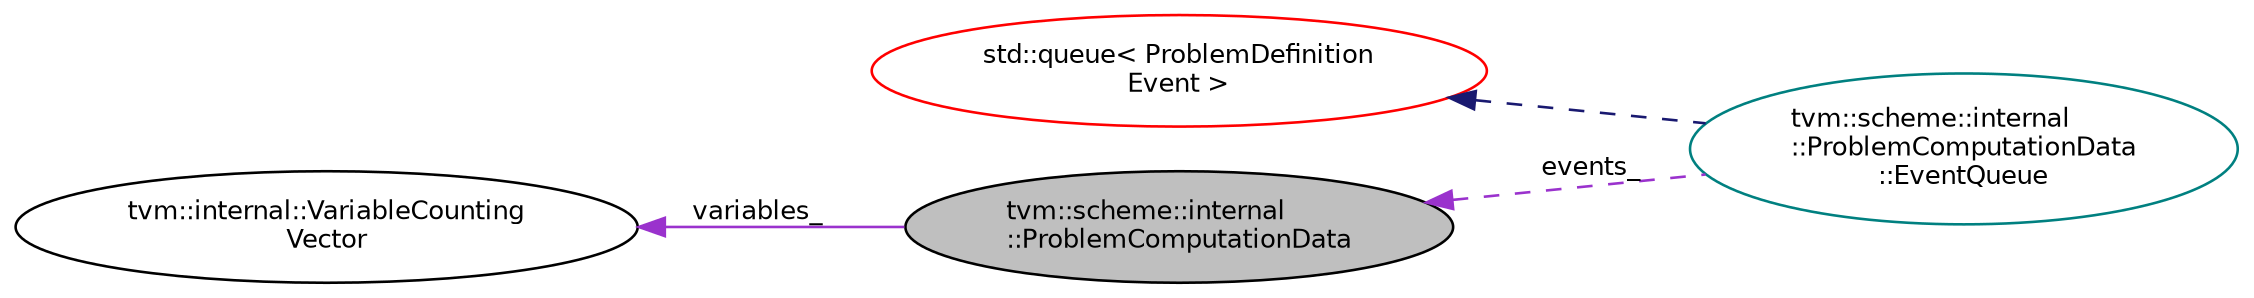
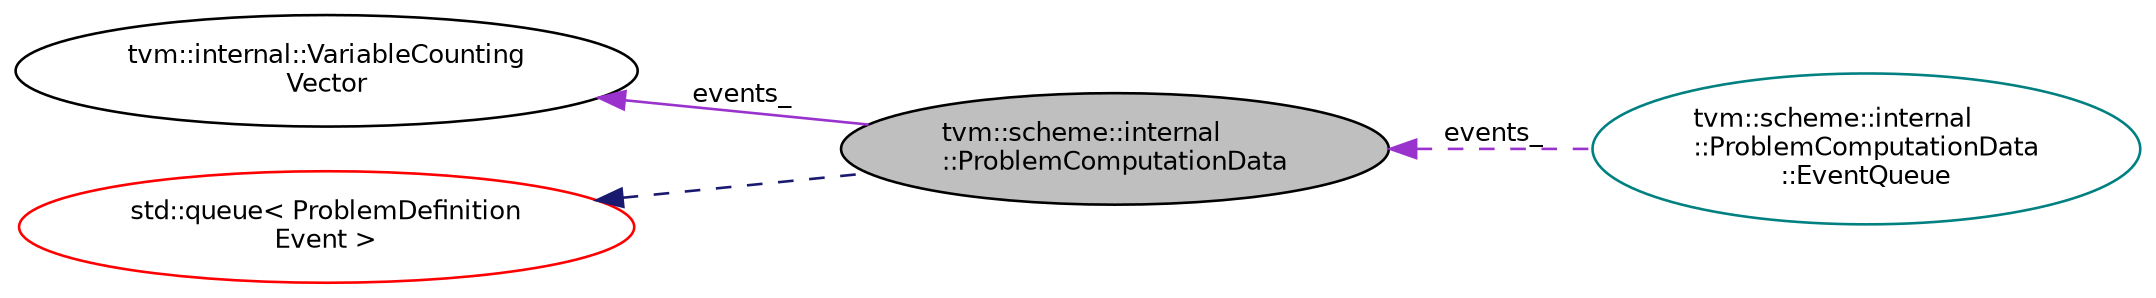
(1591, 112) -> (746, 185)
(755, 213) -> (739, 96)
